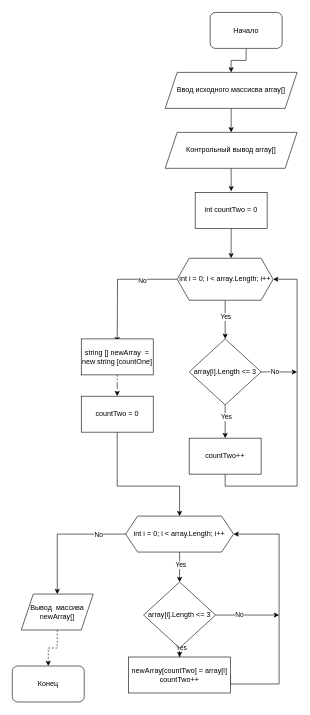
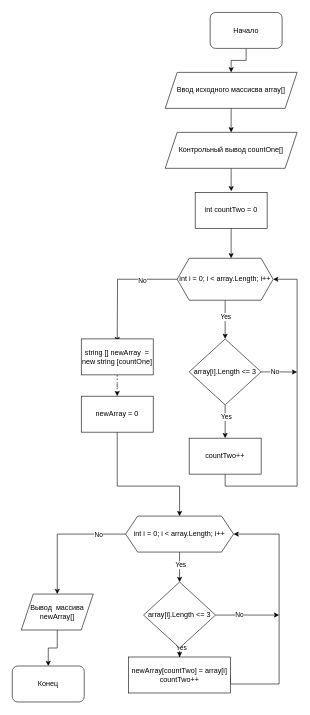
(231, 150) -> (231, 150)
(117, 414) -> (117, 414)
(55, 648) -> (55, 648)
